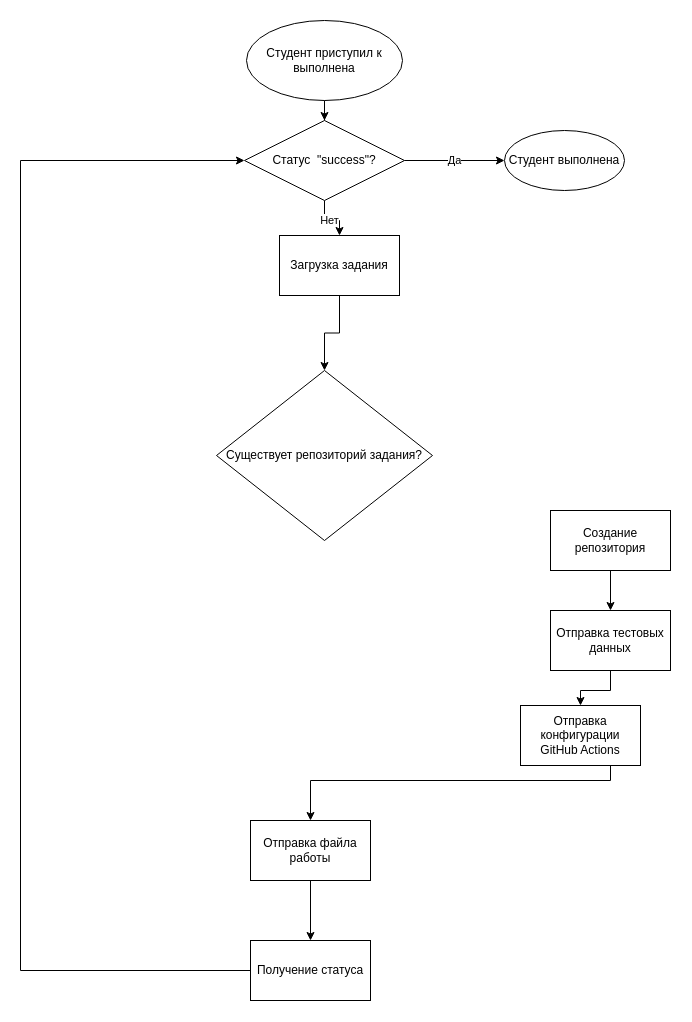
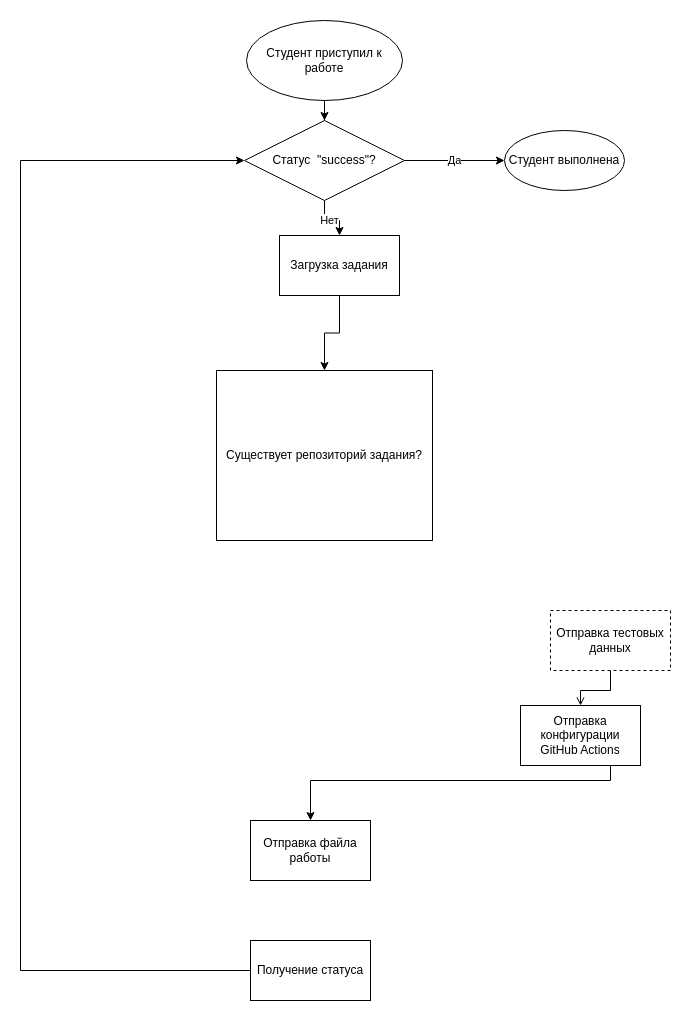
(325, 61) -> (325, 61)
(325, 456) -> (325, 456)
(611, 541) -> none
(611, 587) -> none
(611, 641) -> (611, 641)
(581, 697) -> (581, 699)
(311, 907) -> none
